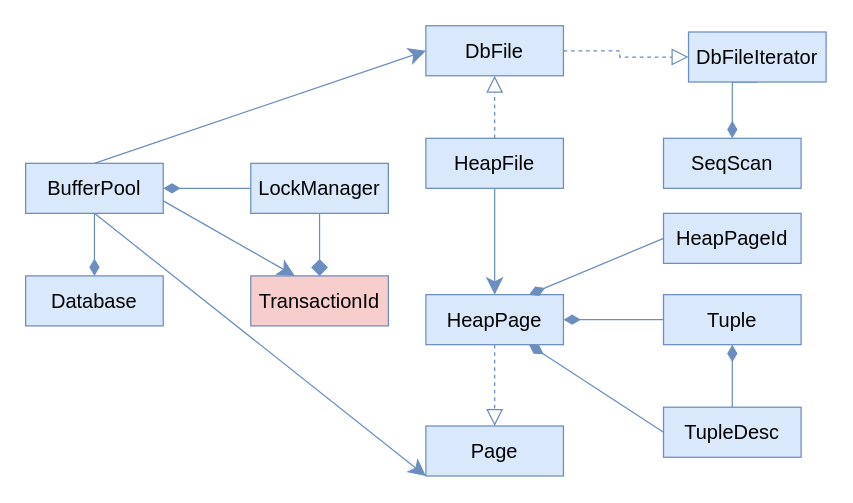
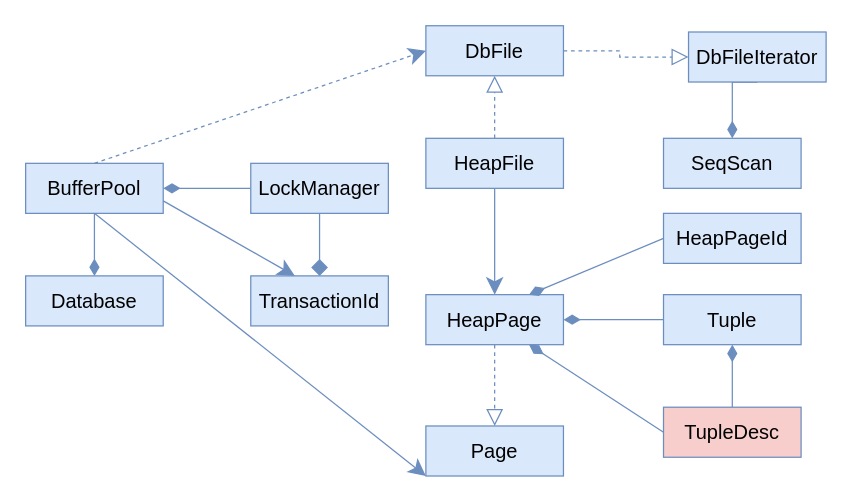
(254, 109) -> (254, 109)
(319, 301) -> (319, 301)
(732, 432) -> (732, 432)
